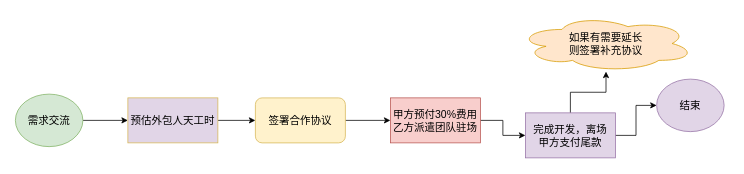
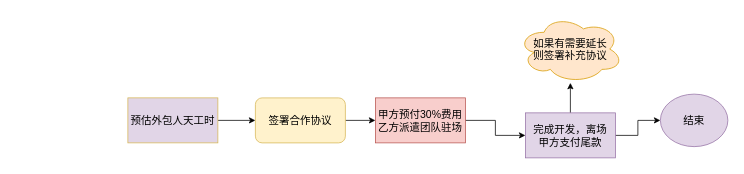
(606, 44) -> (570, 49)
(690, 105) -> (694, 120)
(49, 120) -> none
(103, 120) -> none
(435, 120) -> (420, 120)
